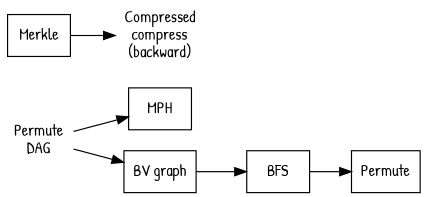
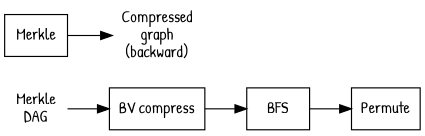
(160, 35) -> (157, 35)
(160, 109) -> none
(39, 140) -> (36, 109)
(160, 172) -> (157, 109)
